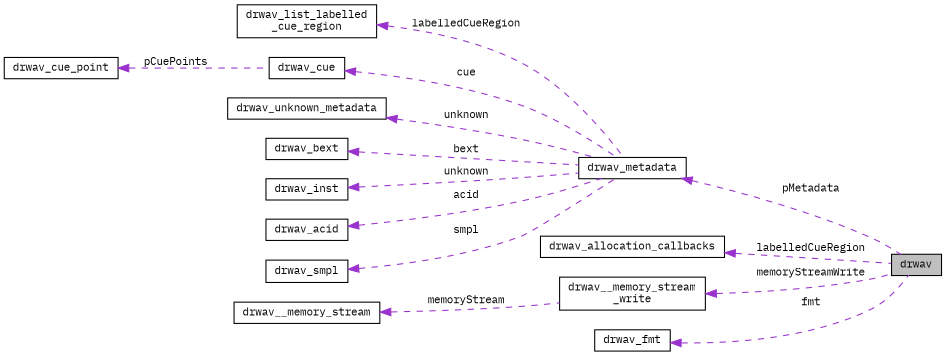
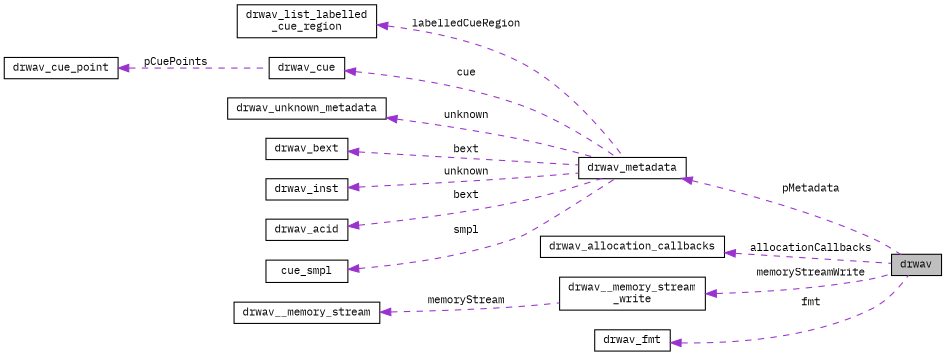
(463, 195) -> (463, 195)
(808, 248) -> (808, 248)
(307, 271) -> (307, 271)
